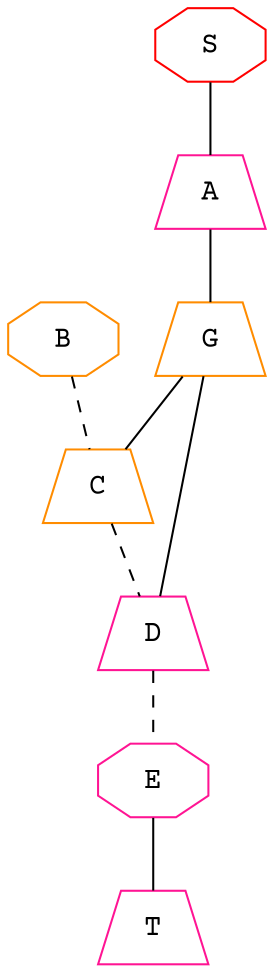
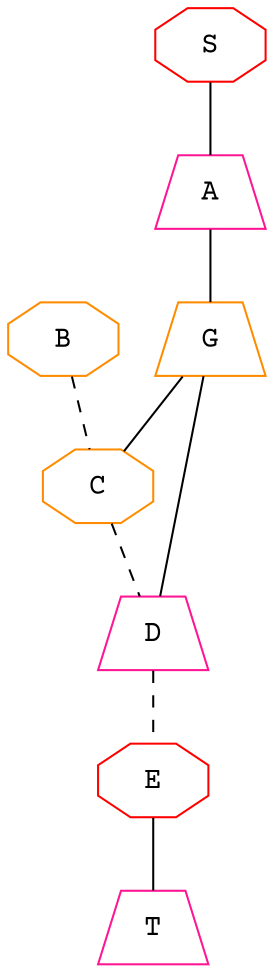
(98, 486) -> (98, 486)
(153, 780) -> (153, 780)
